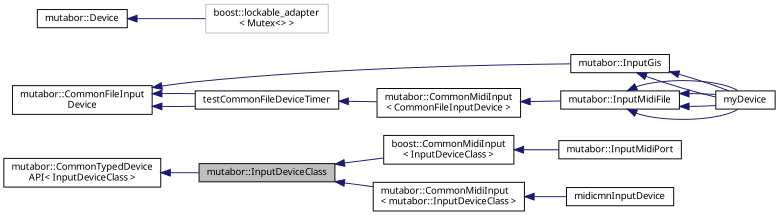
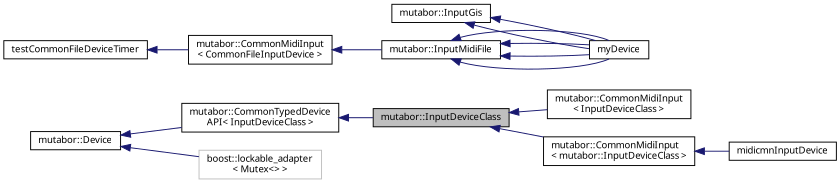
(82, 100) -> none
none -> (156, 131)
(449, 150) -> (619, 104)
(620, 150) -> none
